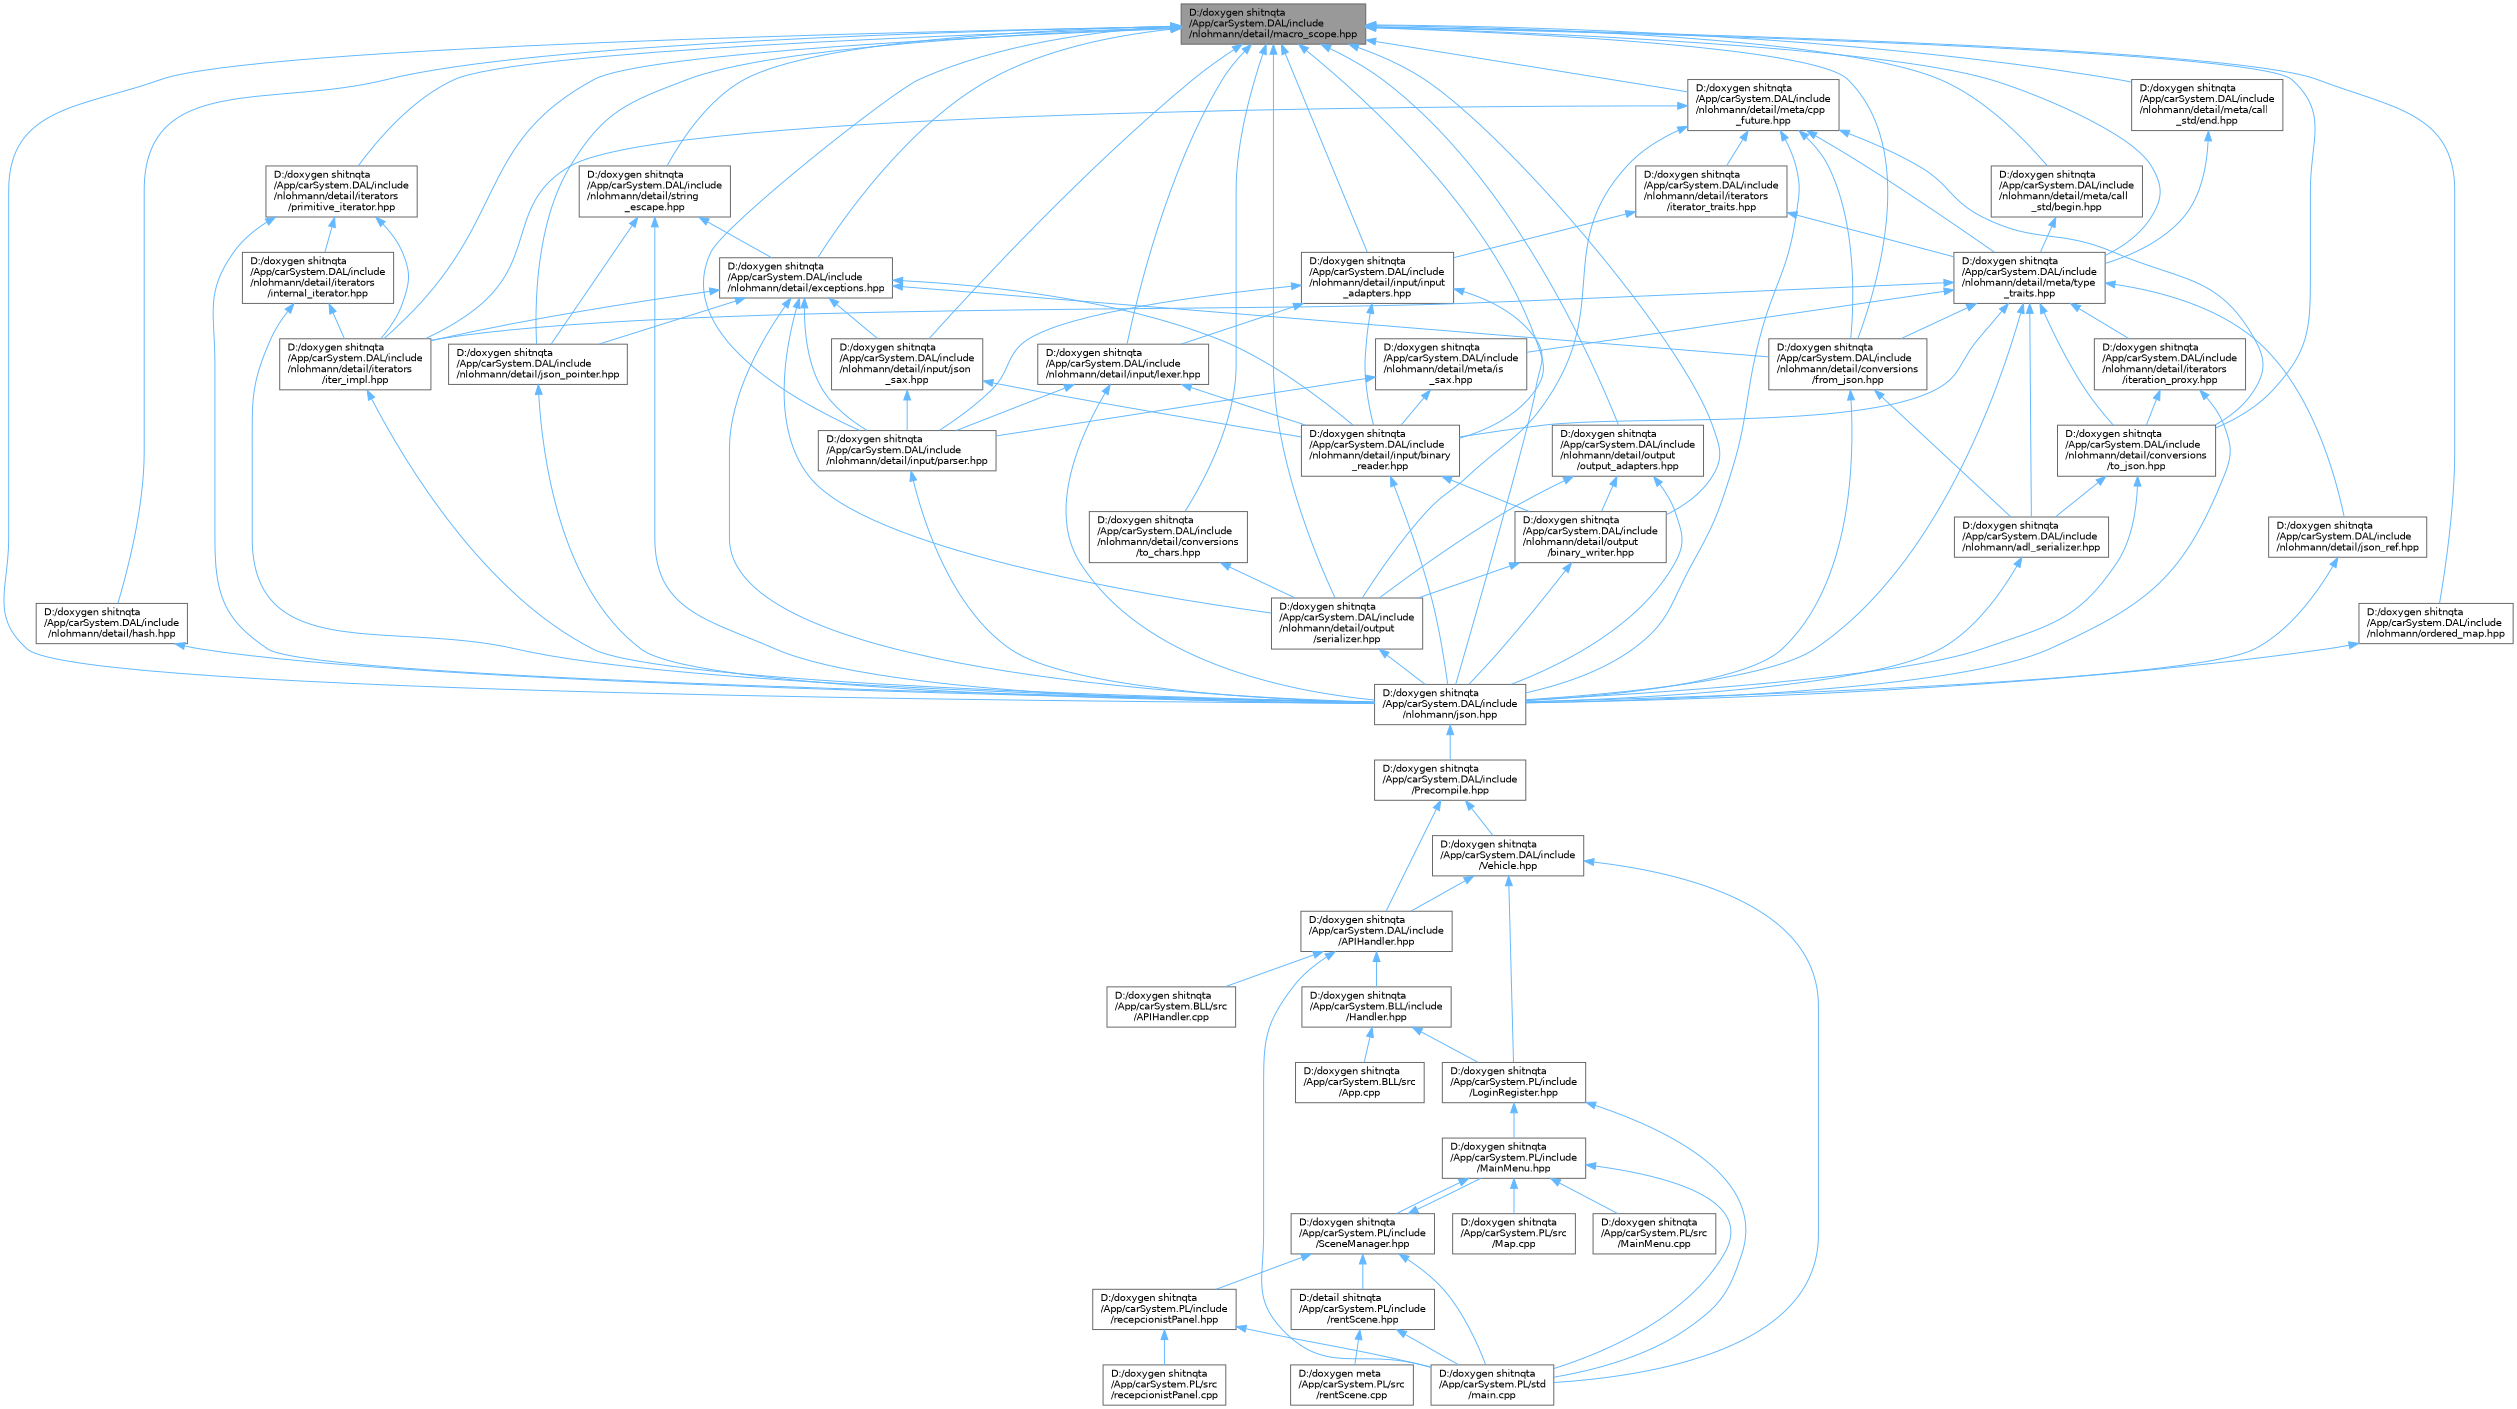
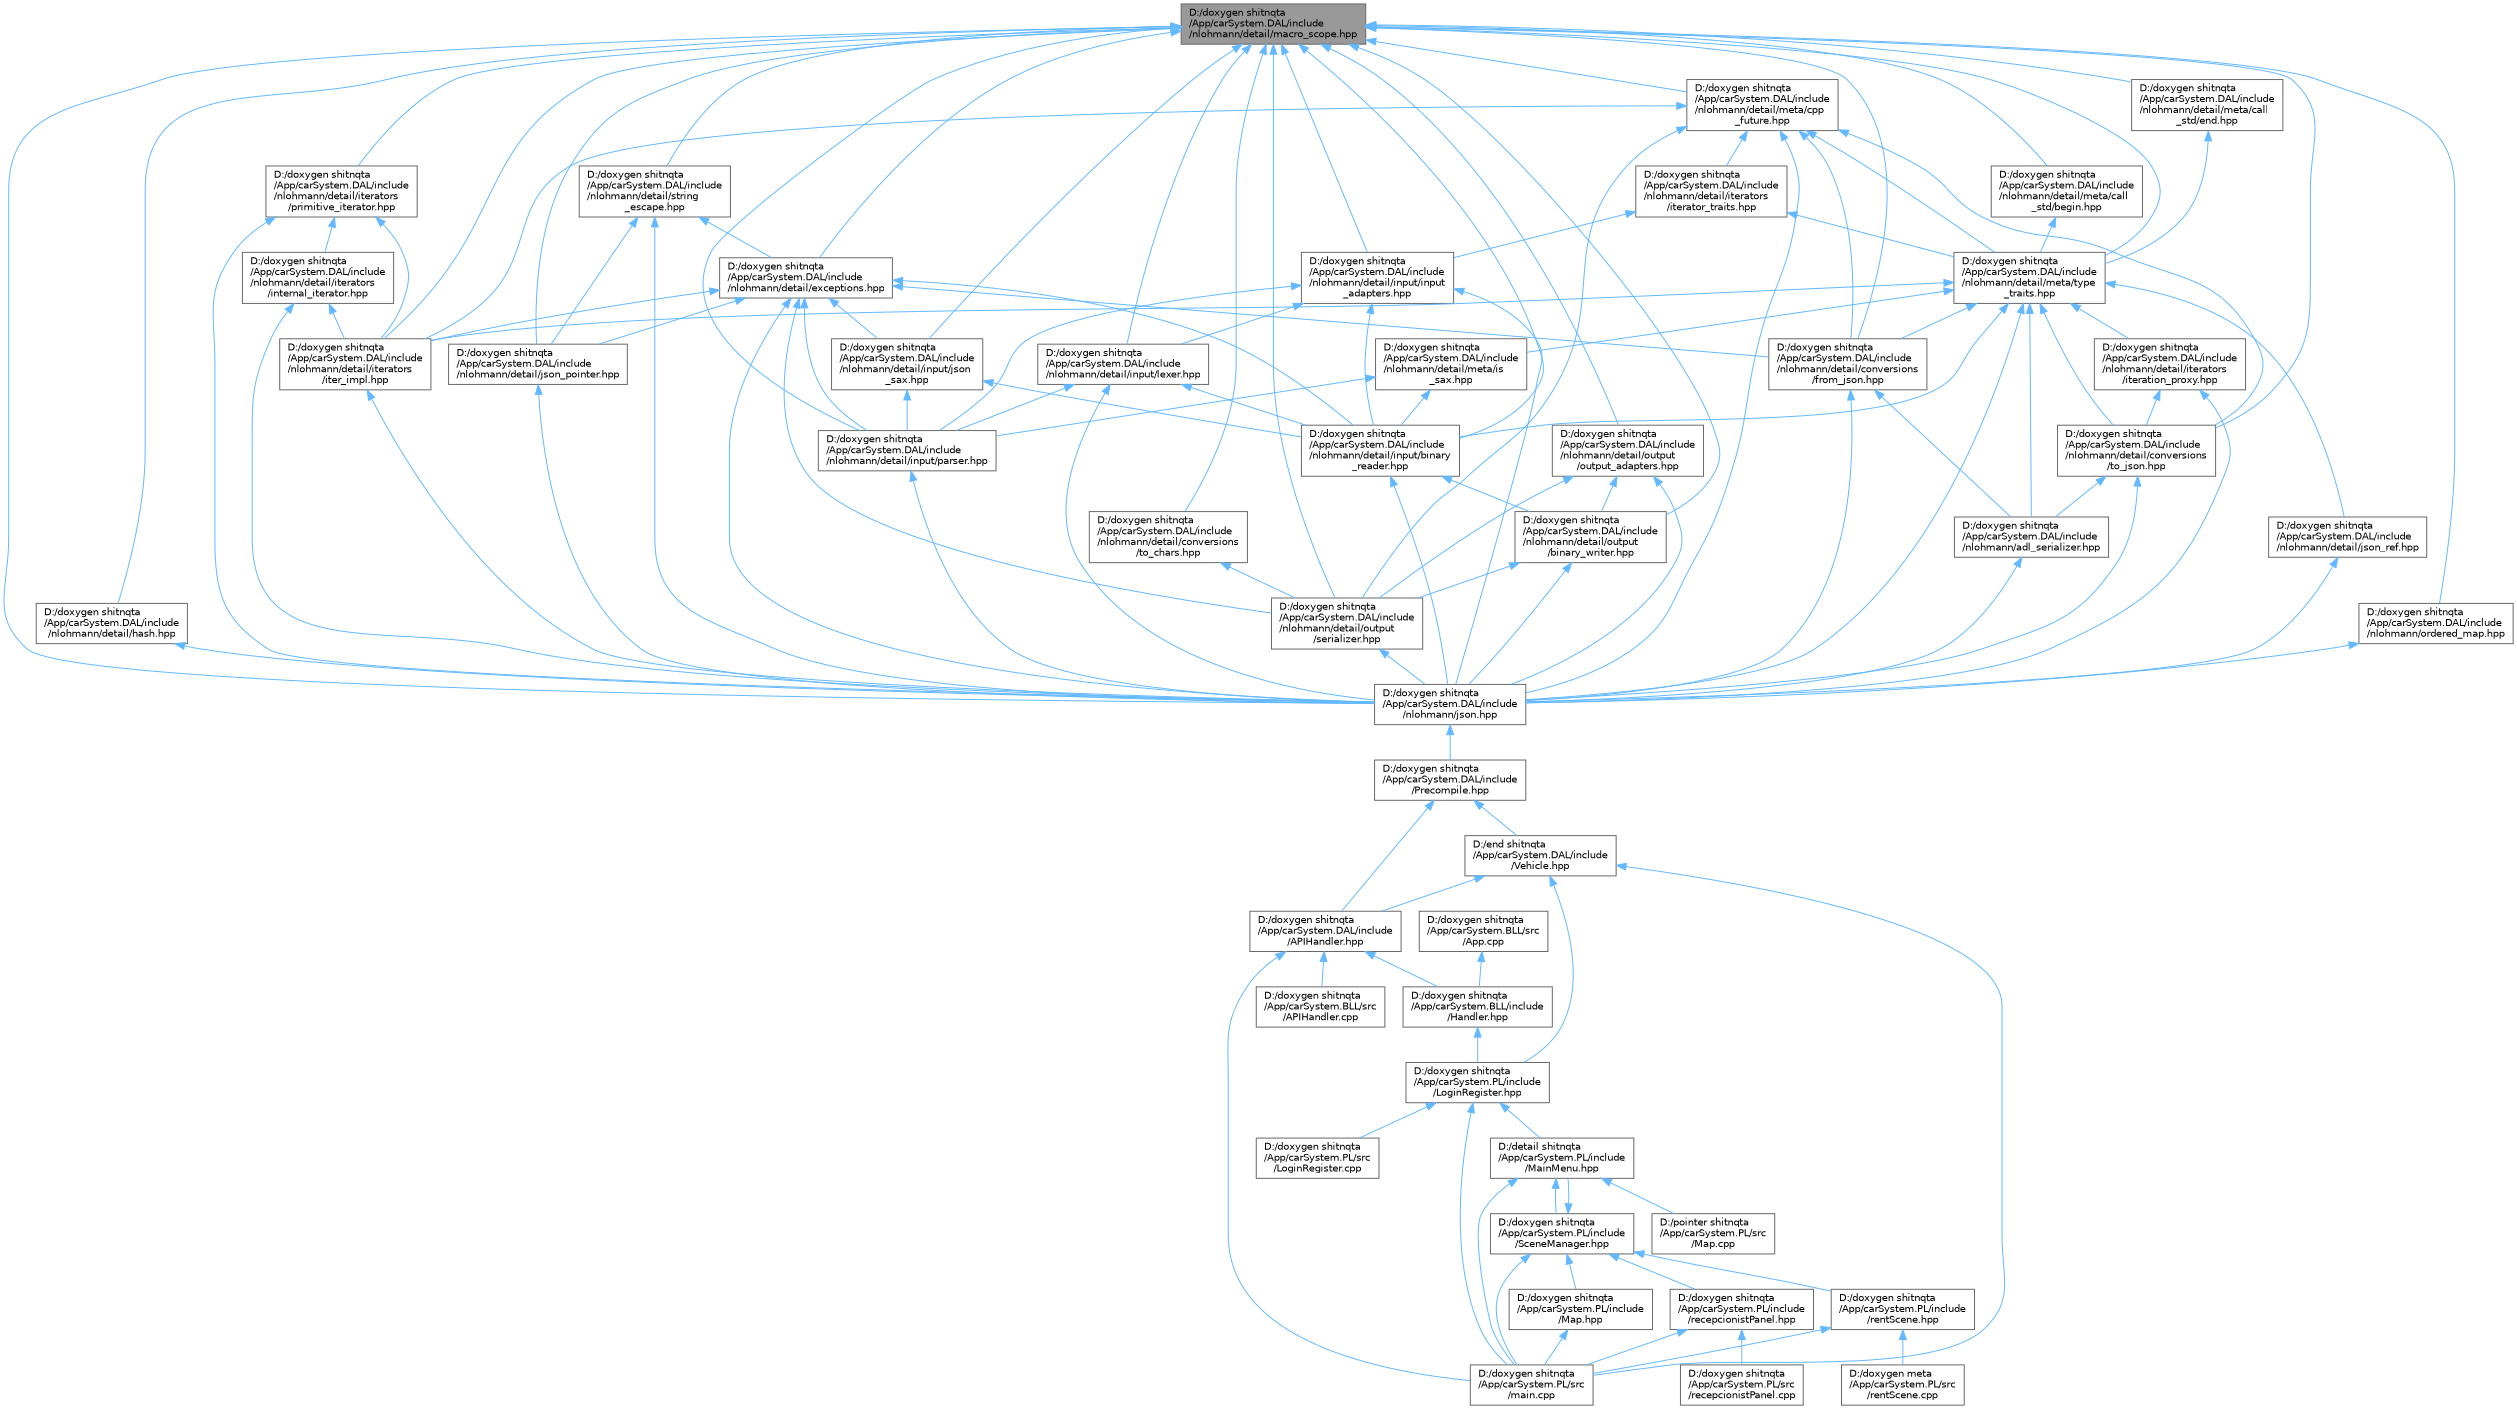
(1508, 856) -> (1540, 856)
(1367, 1050) -> (1480, 974)
none -> (1318, 1158)
(1514, 1158) -> (1562, 1158)
(1514, 1234) -> (1713, 1234)
(1654, 1234) -> none
(1363, 1309) -> (1903, 1309)
none -> (1581, 1309)
(1492, 1385) -> (1532, 1385)
